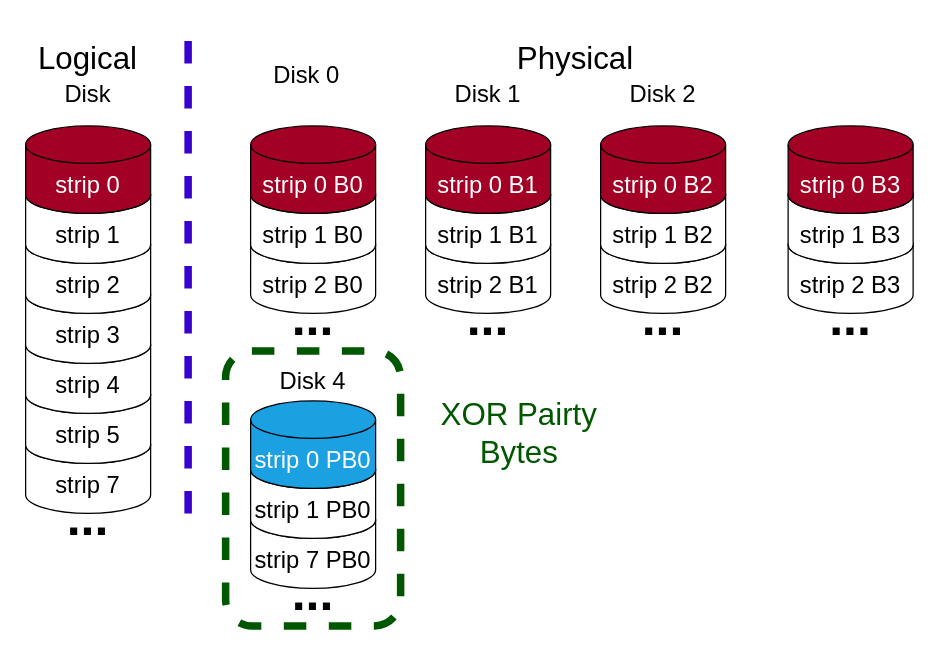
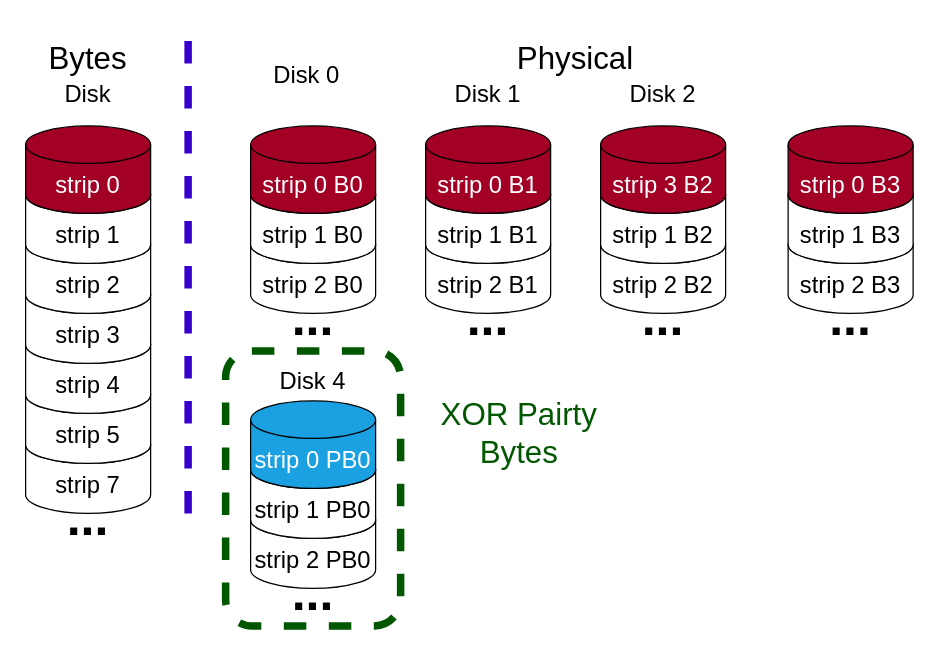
(88, 57) -> (88, 57)
(663, 186) -> (663, 186)
(313, 561) -> (313, 561)
